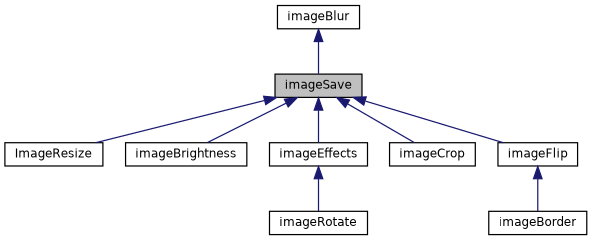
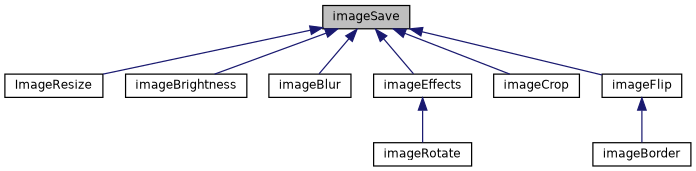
(318, 58) -> (334, 56)
